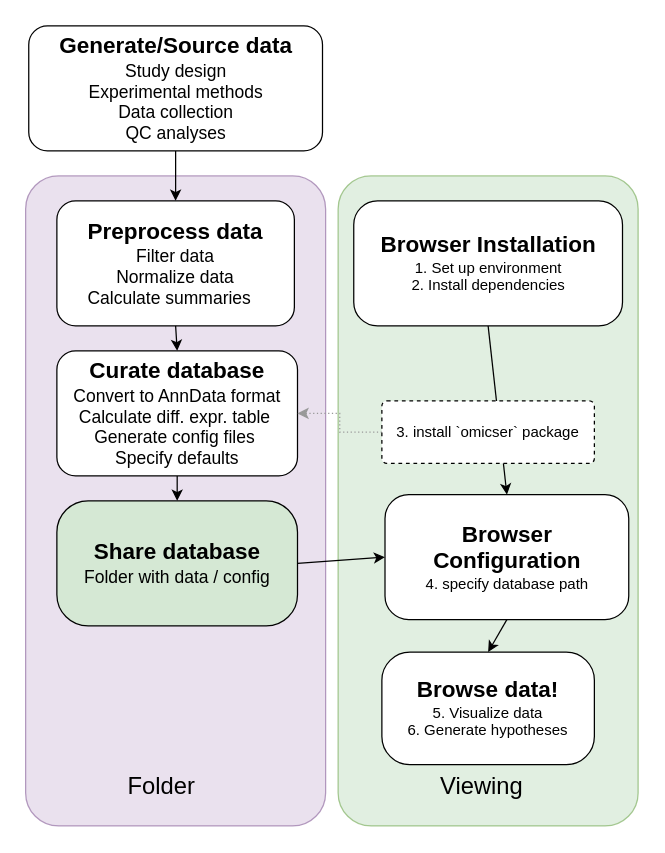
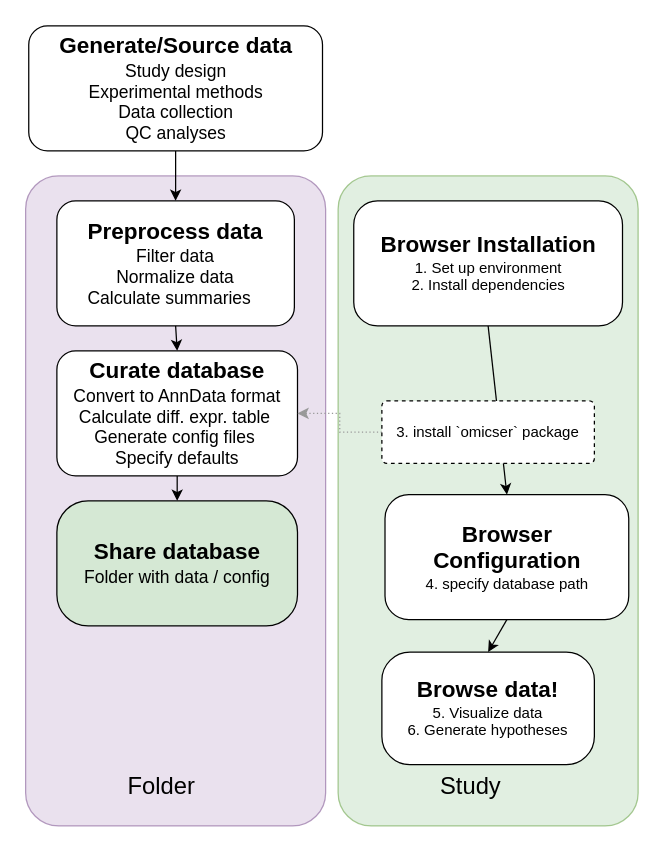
(337, 560) -> none
(466, 782) -> (462, 782)
